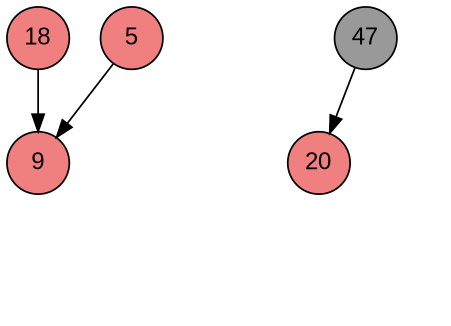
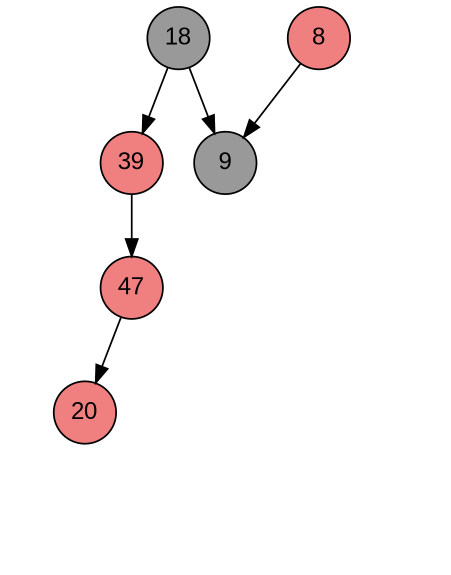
(38, 38) -> (179, 38)
(132, 38) -> (319, 38)
(366, 38) -> (132, 288)
(38, 163) -> (225, 163)
none -> (132, 163)
